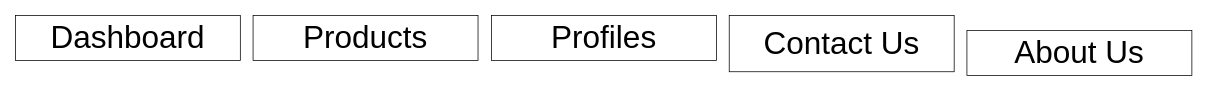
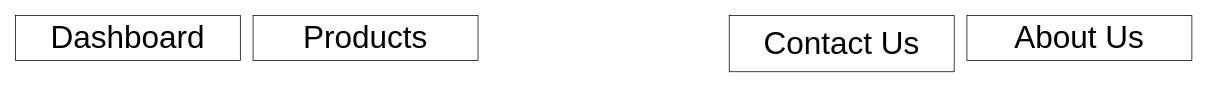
(604, 38) -> none
(1080, 53) -> (1080, 38)
